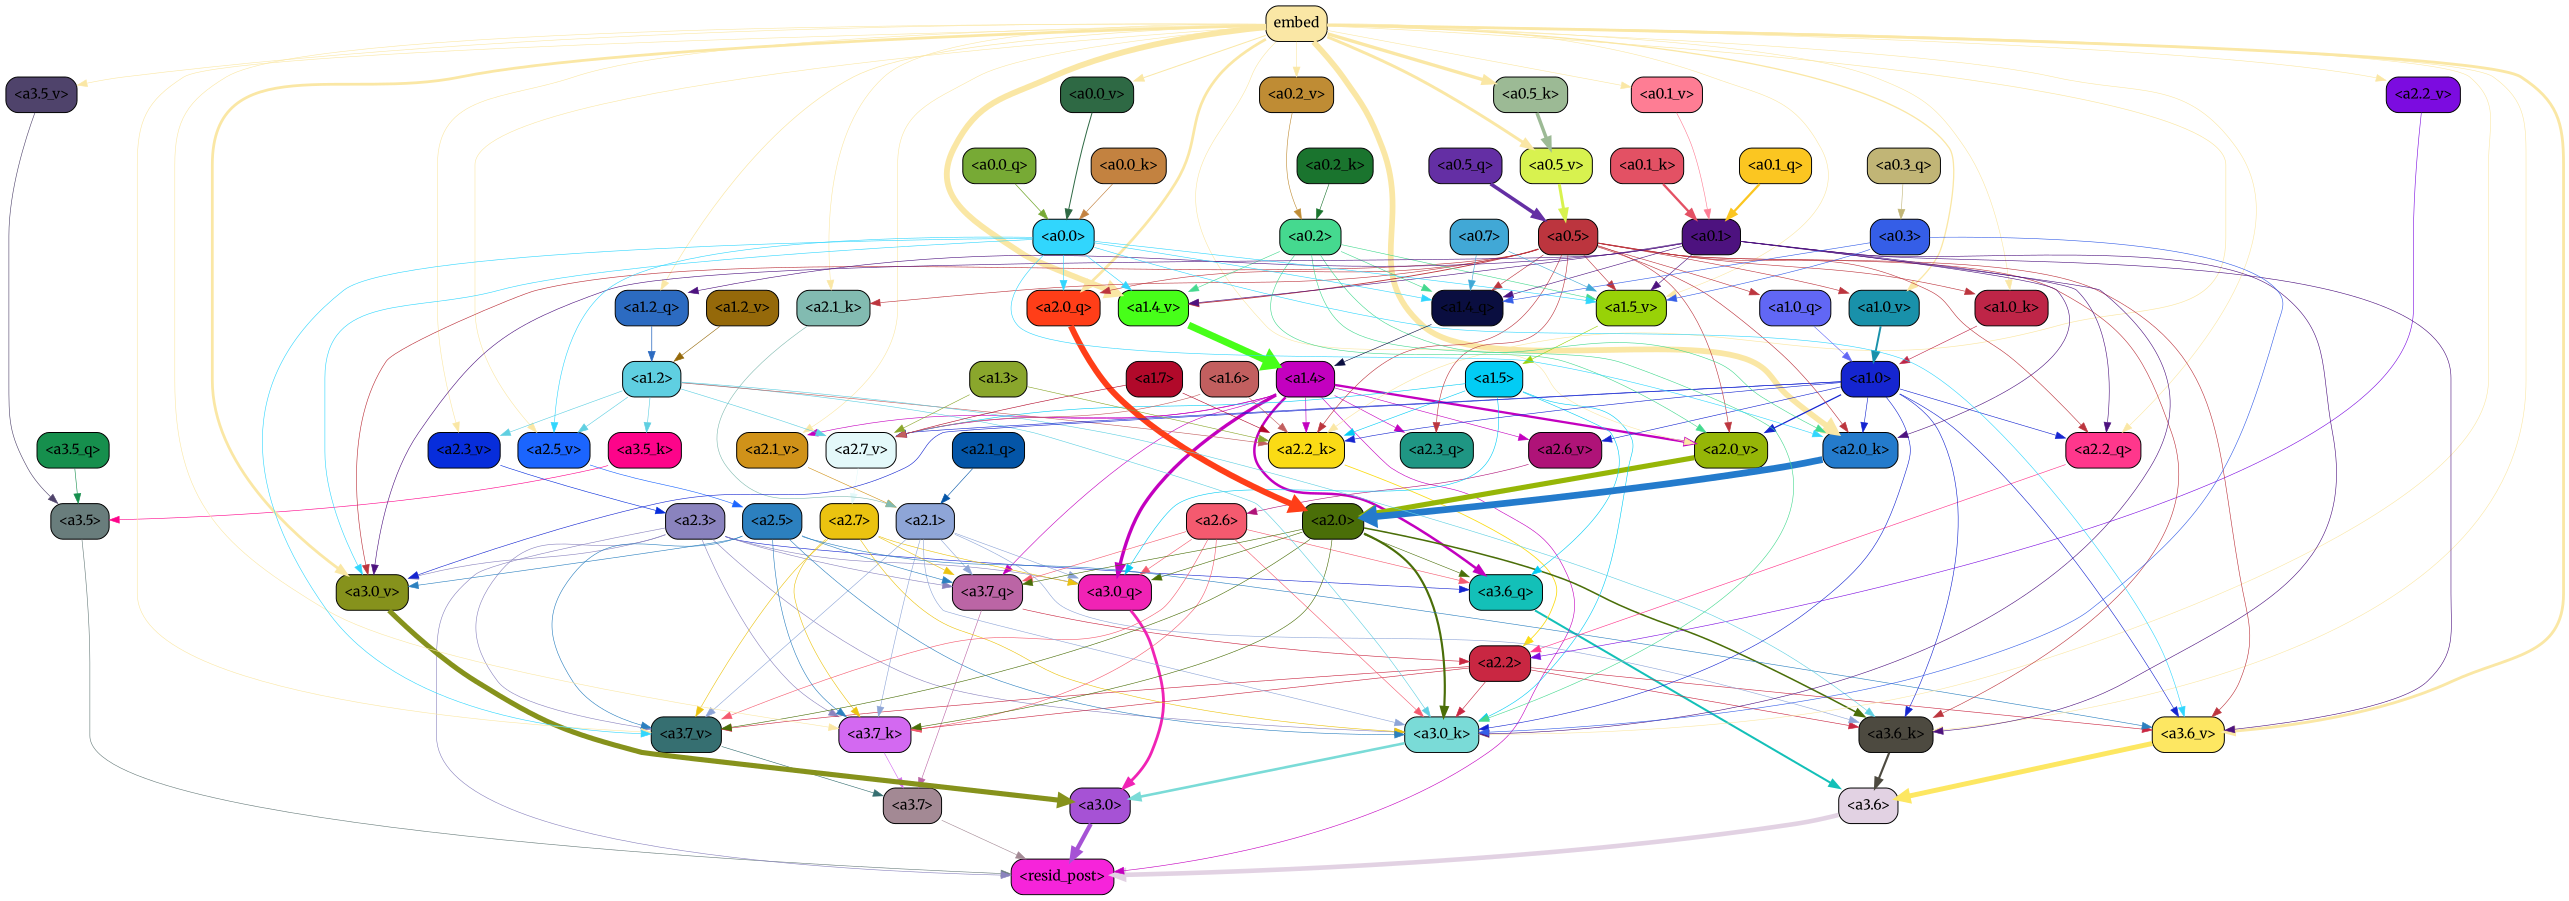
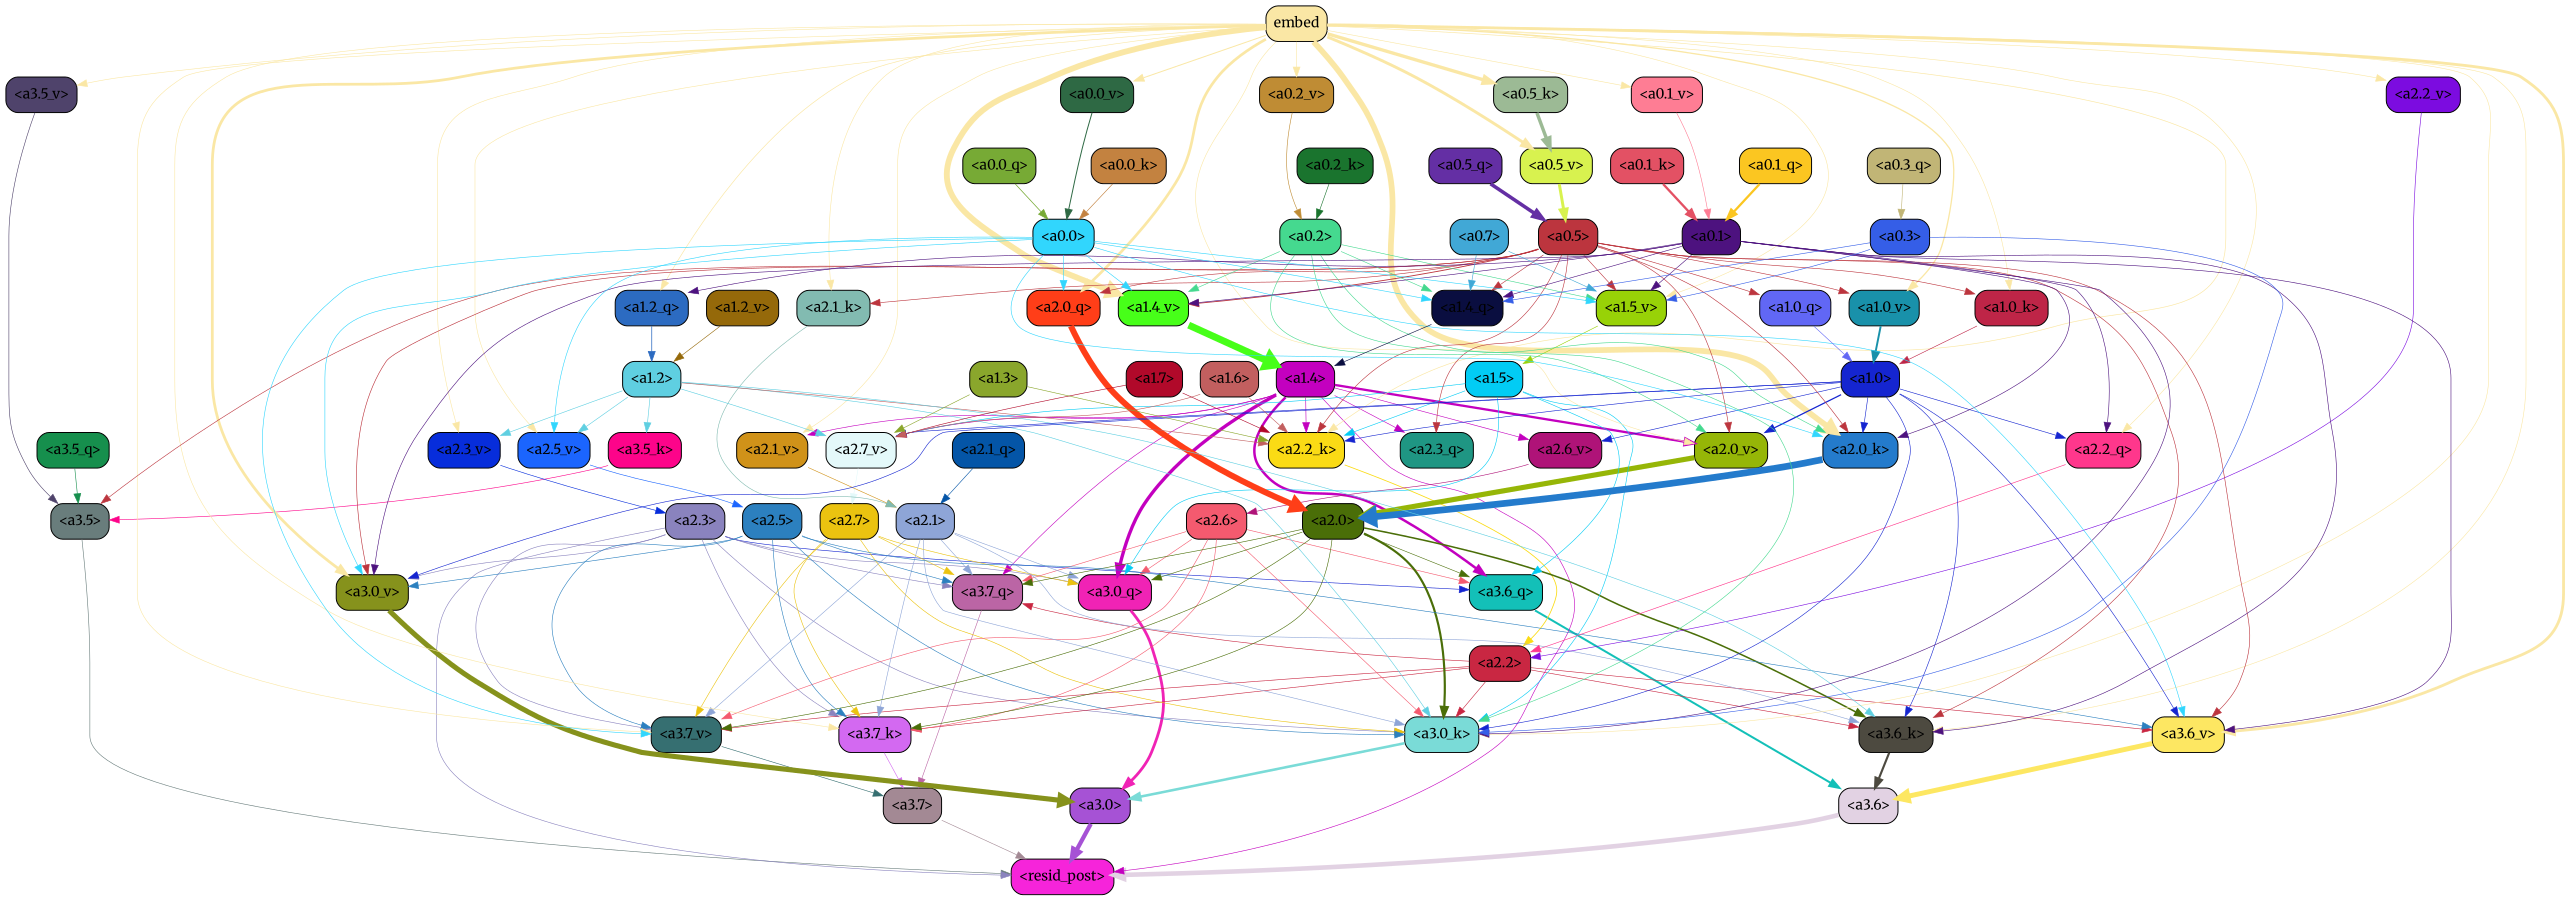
(1930, 291) -> (430, 312)
(1229, 643) -> (1239, 642)
